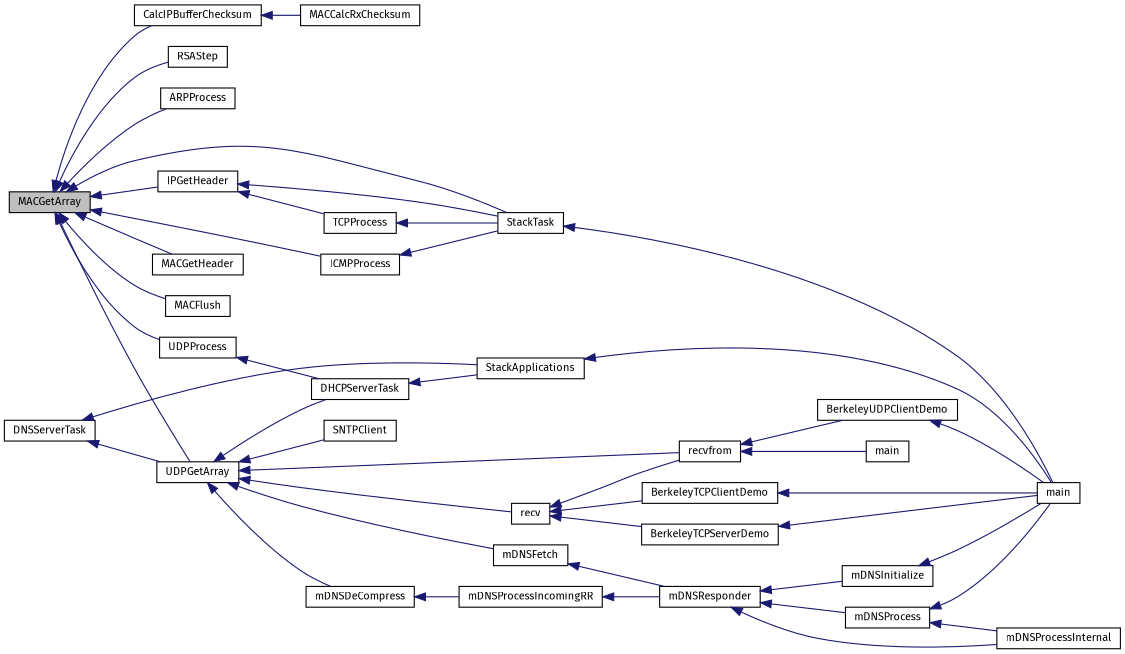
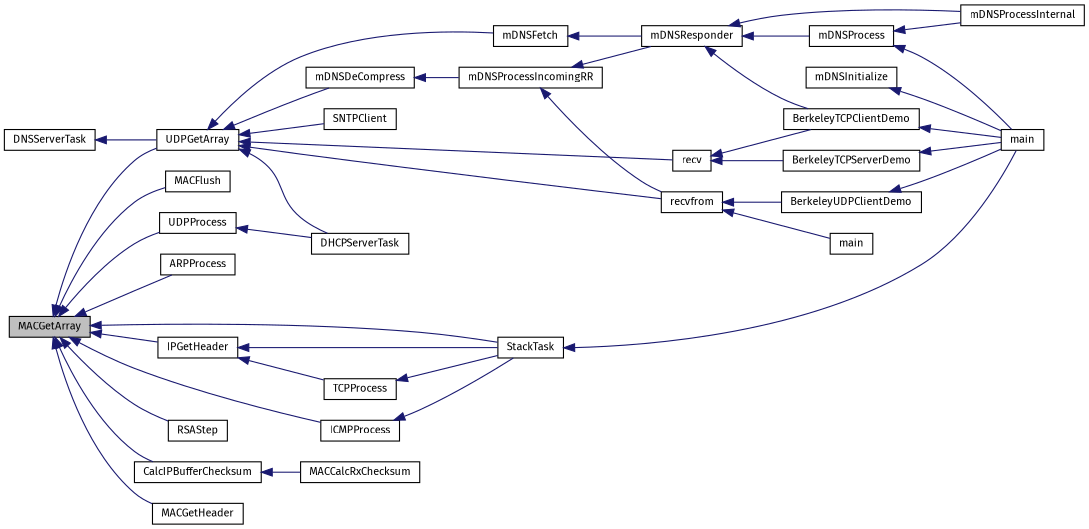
(531, 368) -> none
(620, 481) -> (600, 149)
(807, 585) -> (758, 85)
